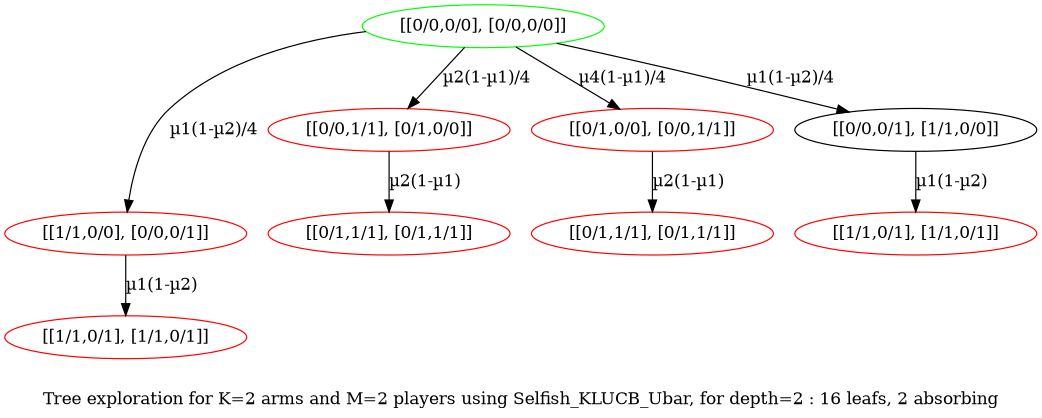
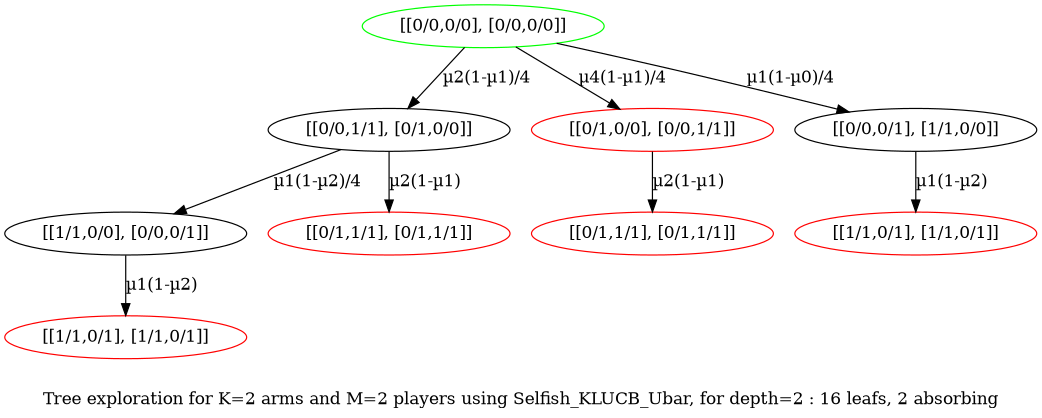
(215, 76) -> (263, 179)
(791, 78) -> (791, 78)
(389, 130) -> (389, 130)
(126, 234) -> (126, 234)
